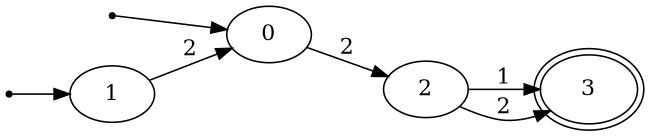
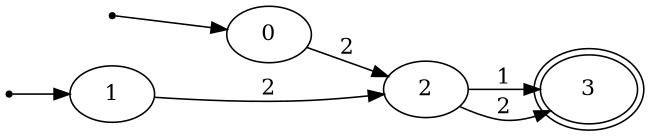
(183, 67) -> (262, 101)
